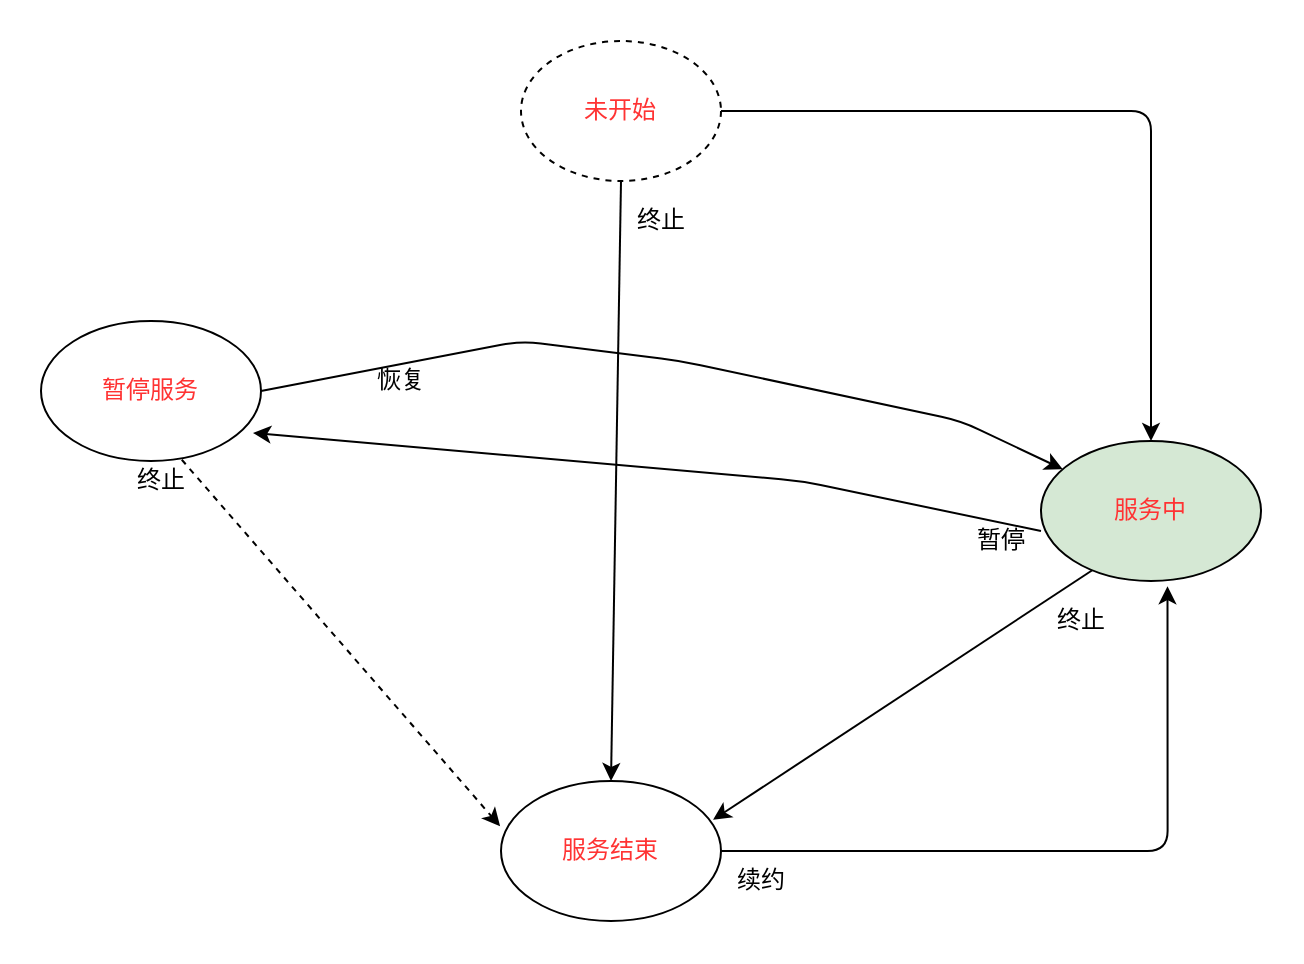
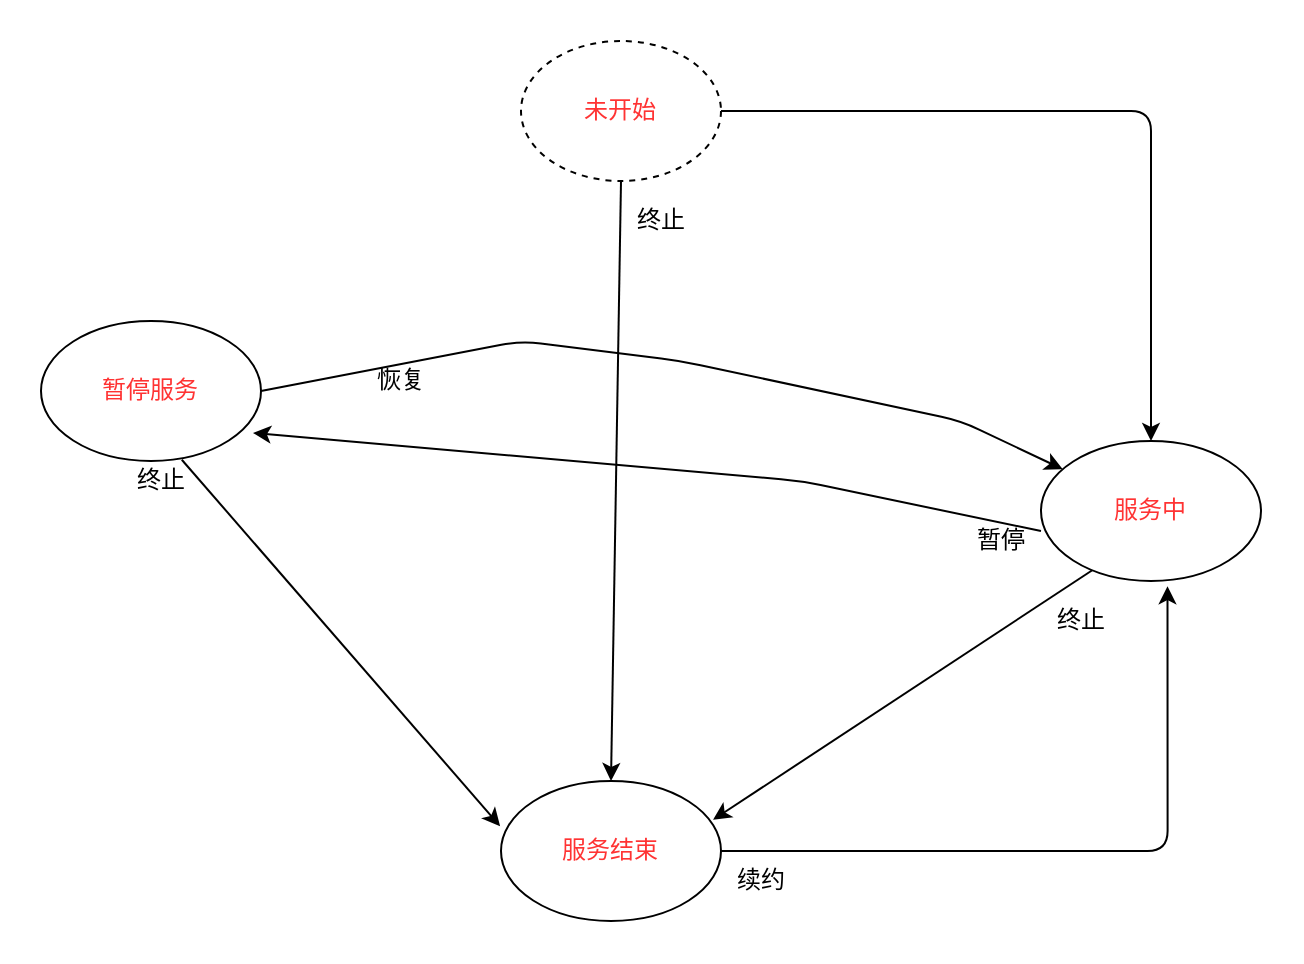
(1151, 511) -> (1151, 511)
(337, 638) -> (337, 638)
